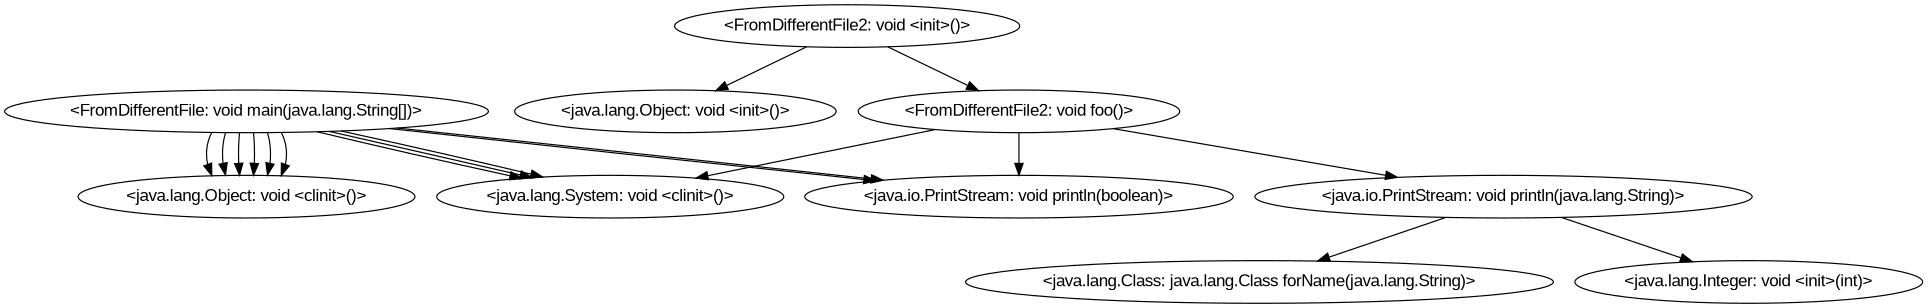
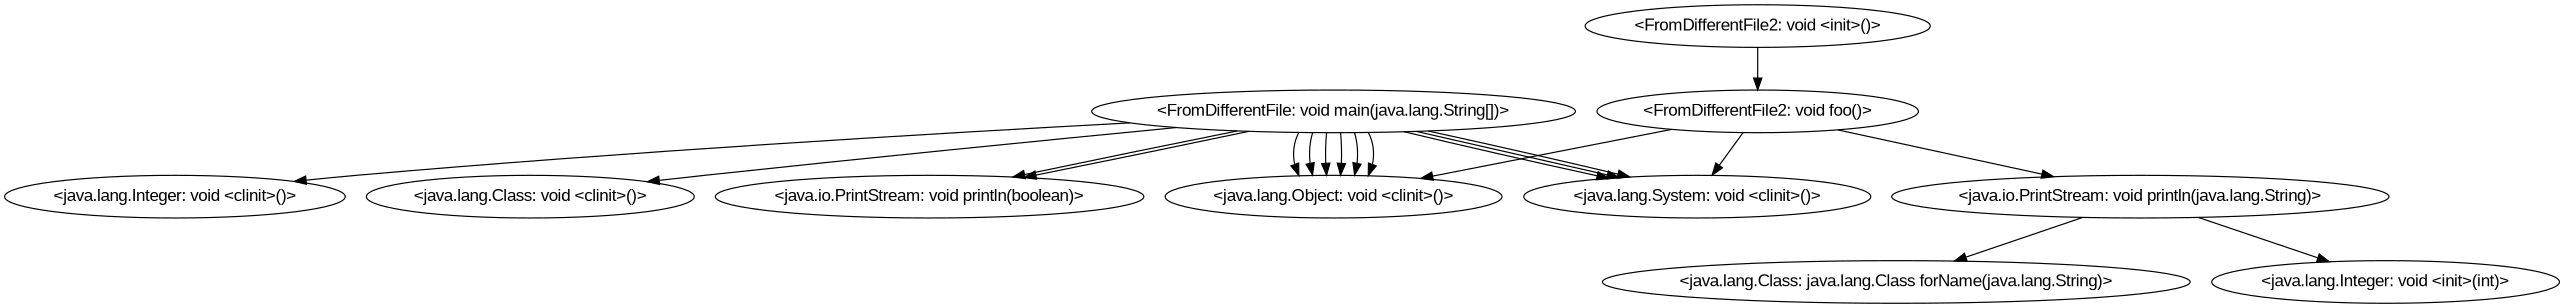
(675, 111) -> none
(1019, 148) -> (1558, 152)
none -> (175, 197)
none -> (530, 197)
